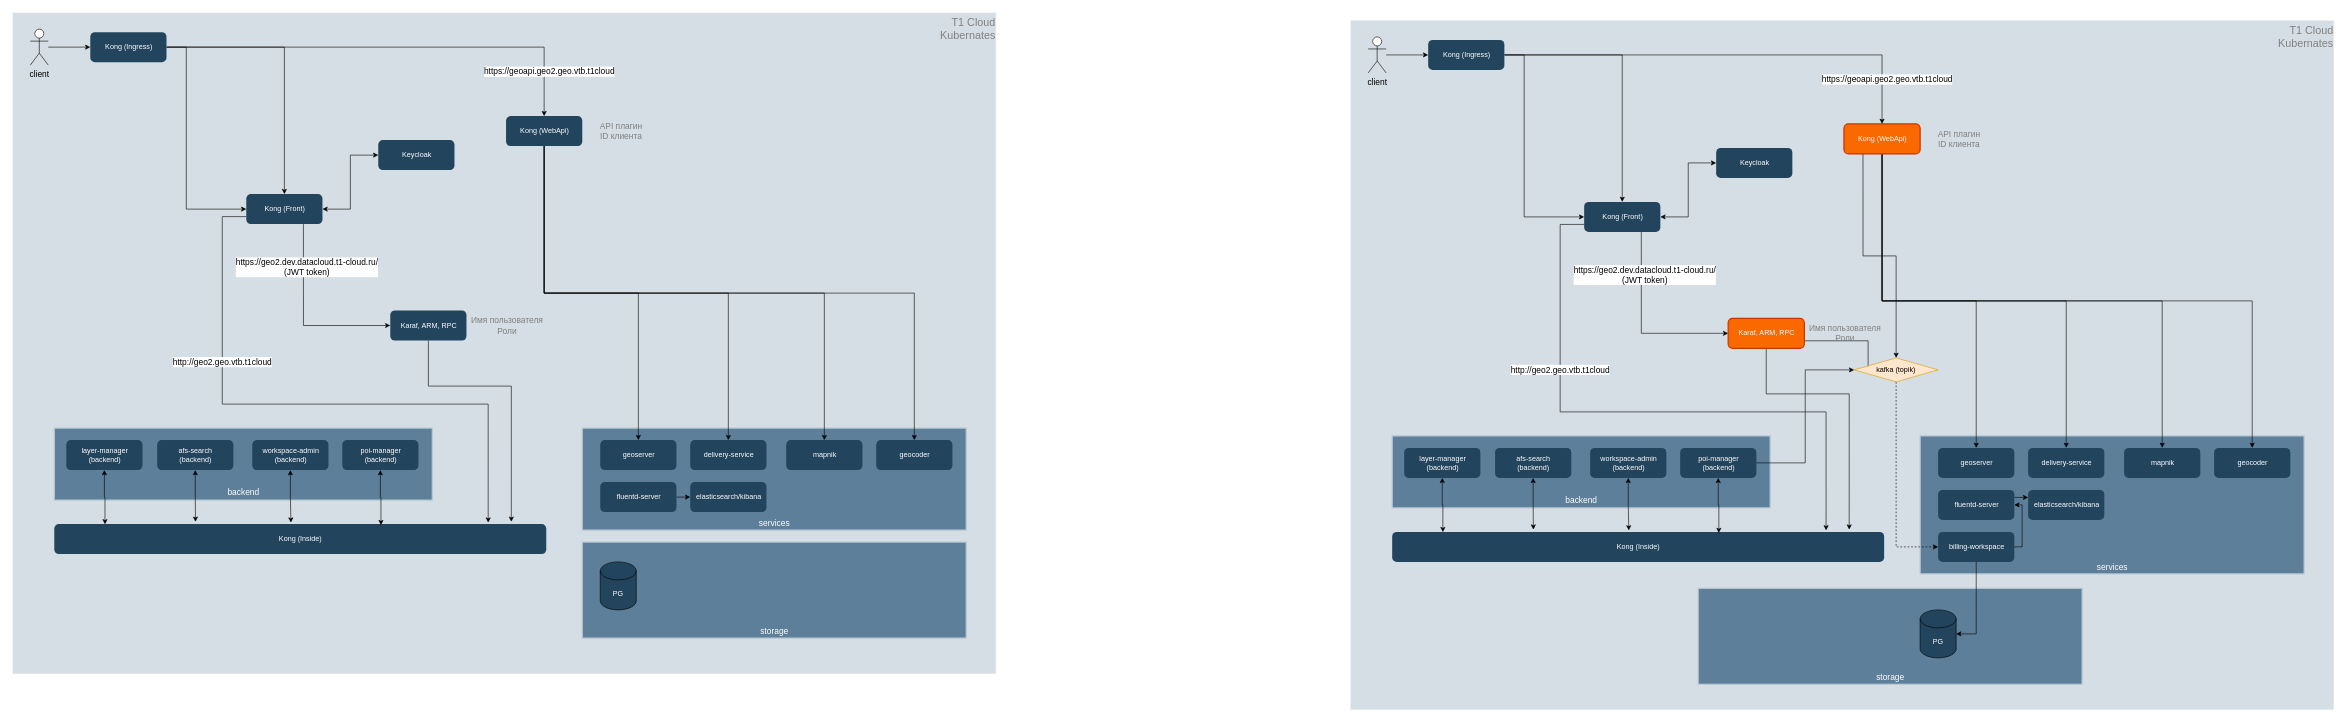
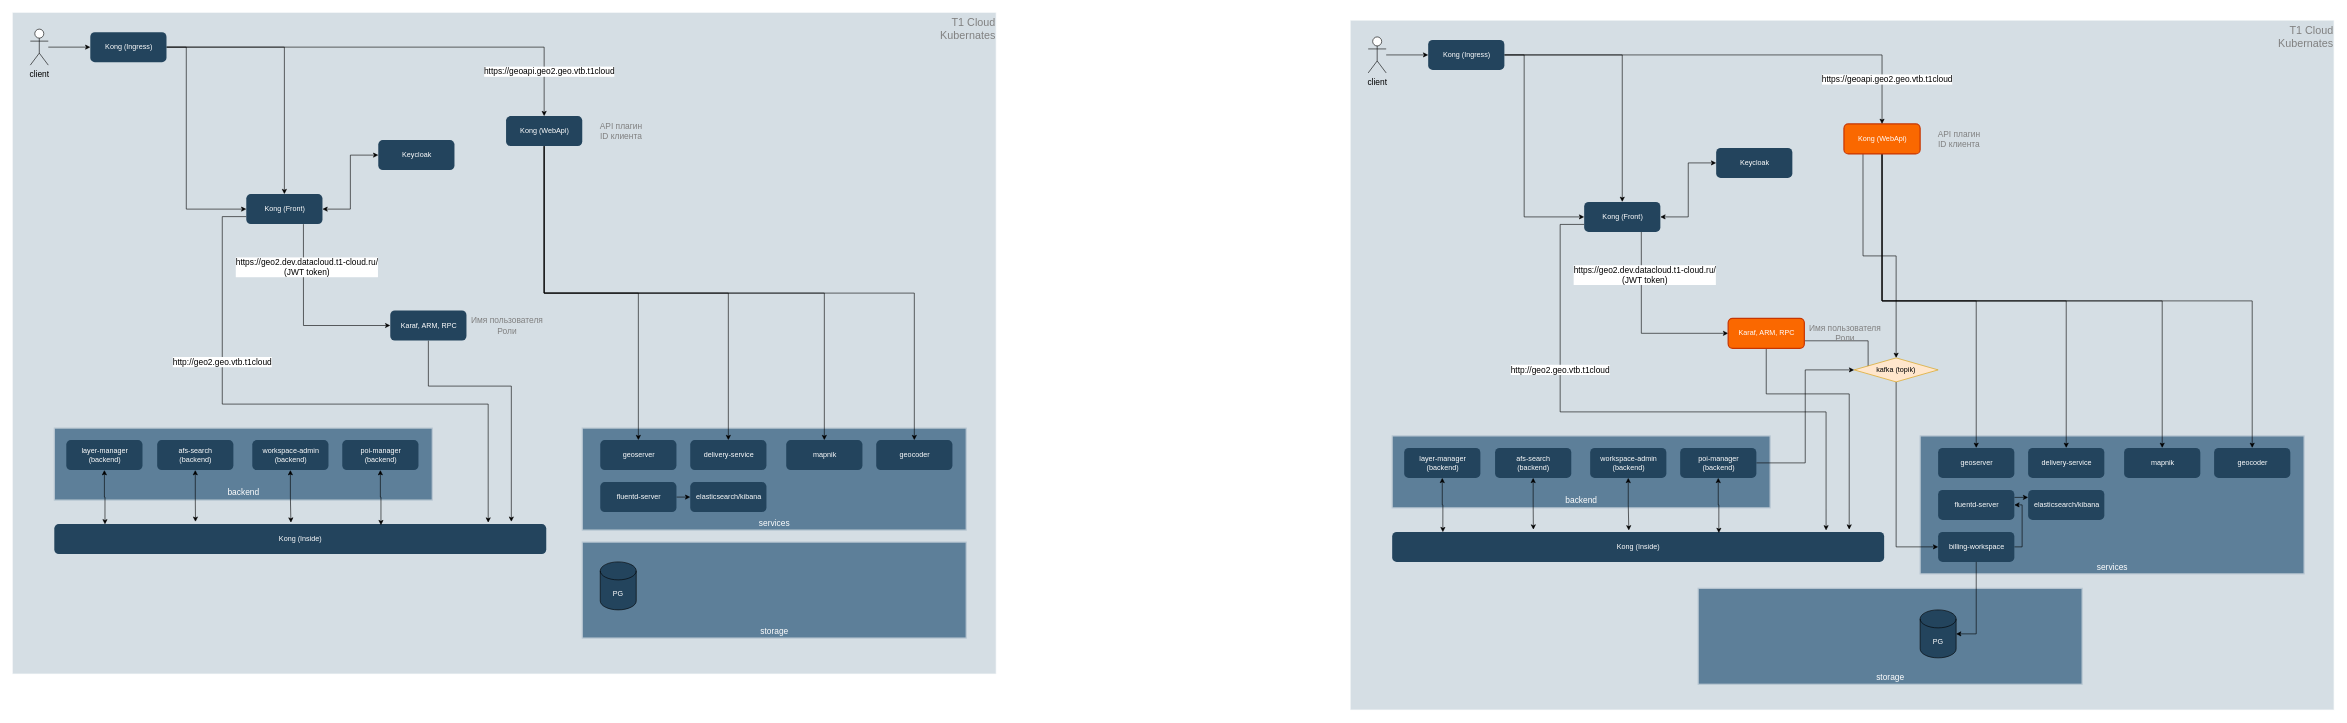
(1896, 483) -> (1896, 483)
